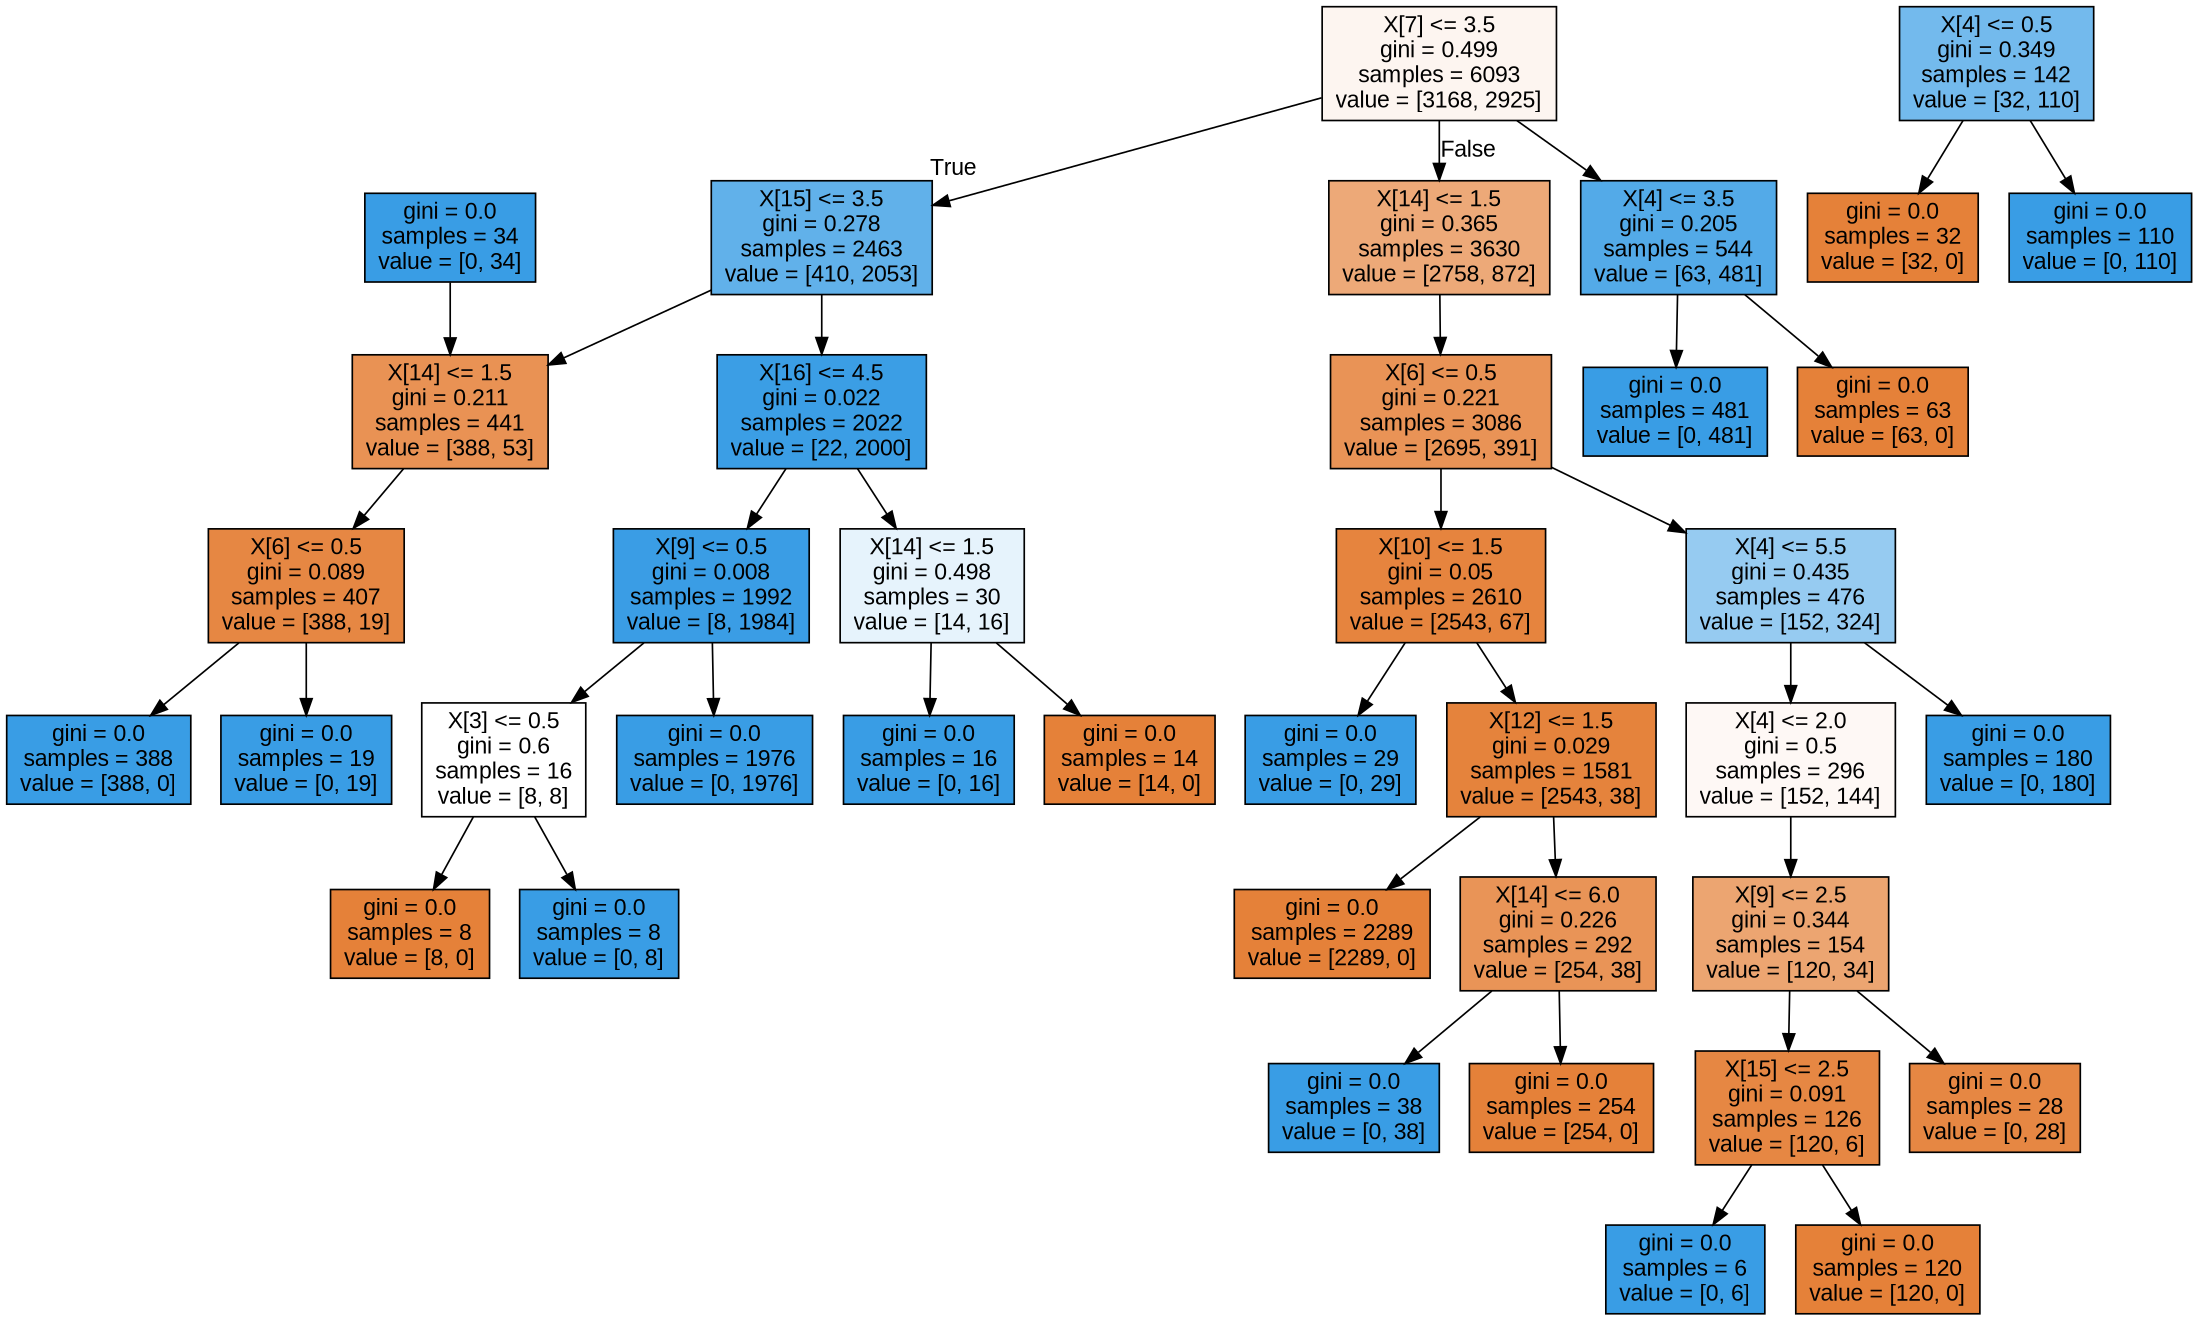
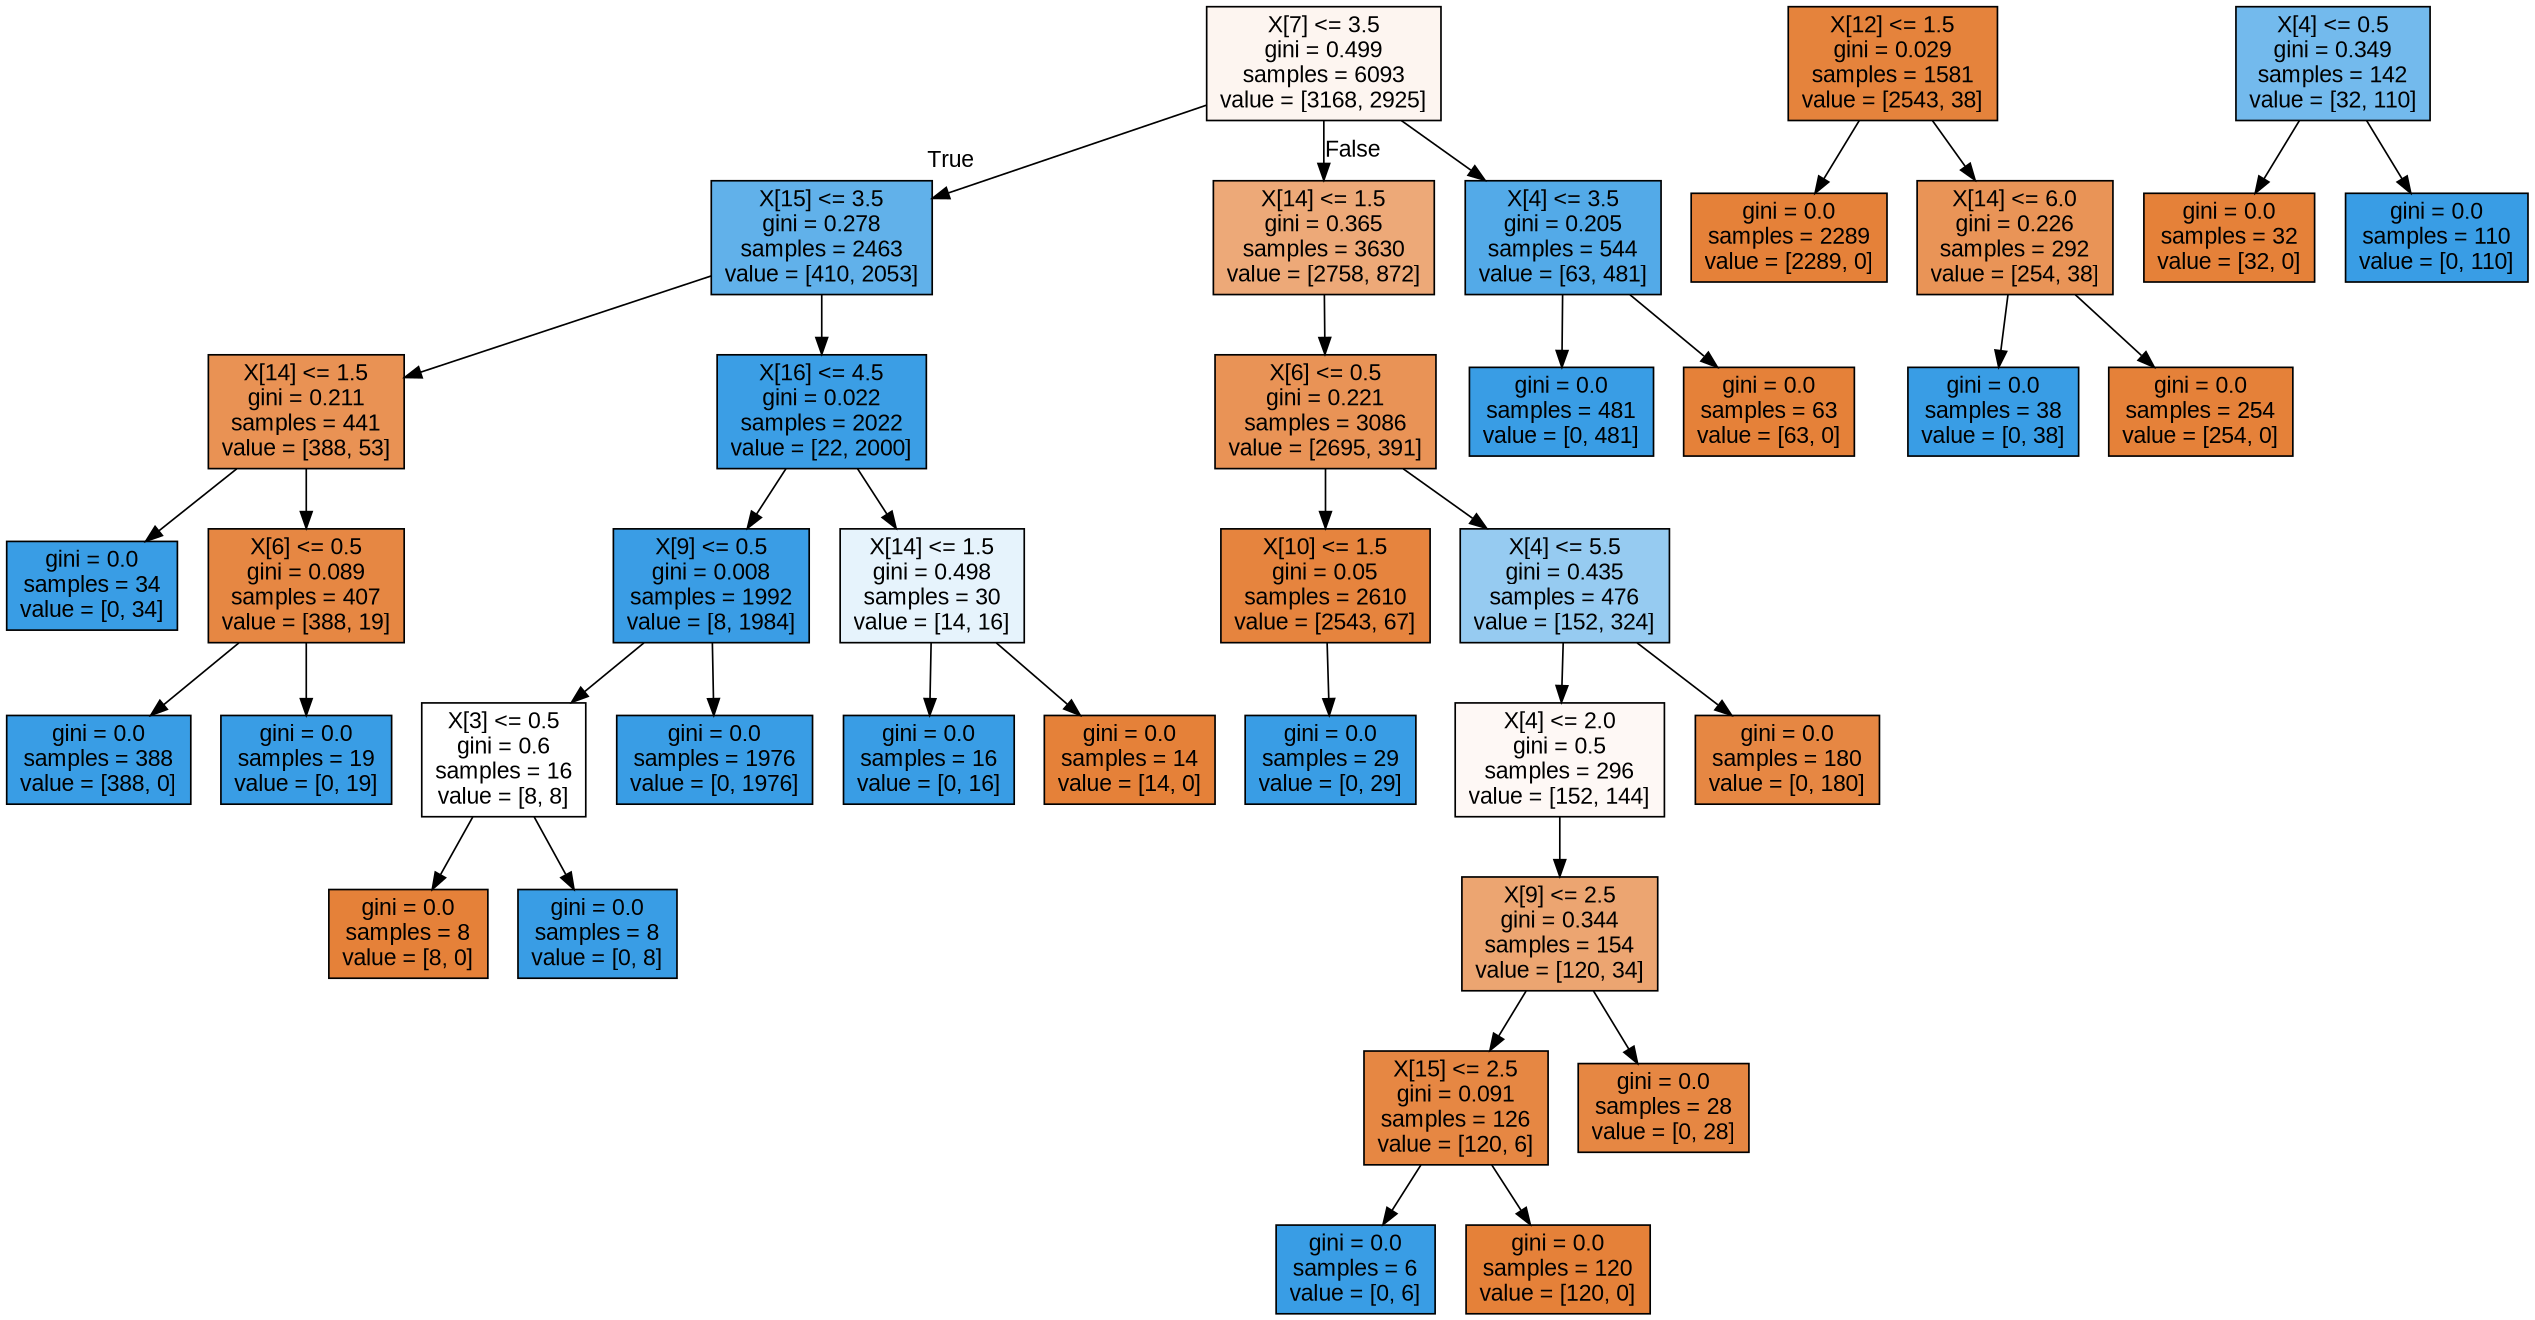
(450, 310) -> (198, 500)
(1492, 666) -> none
(2018, 760) -> (1787, 760)
